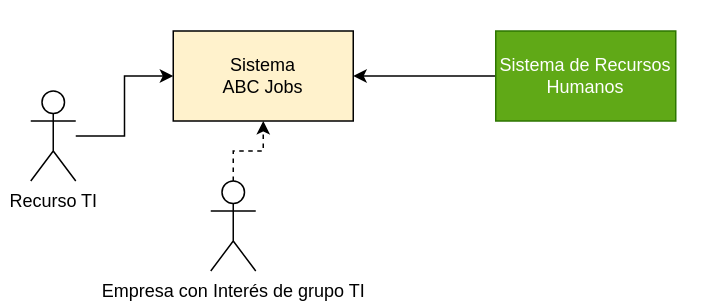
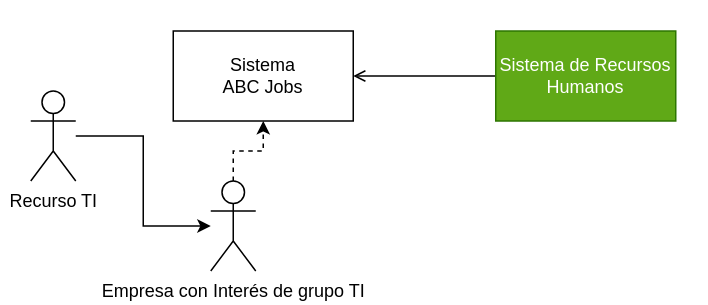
(263, 76) -> (263, 76)
(365, 76) -> (362, 76)
(125, 88) -> (143, 199)
